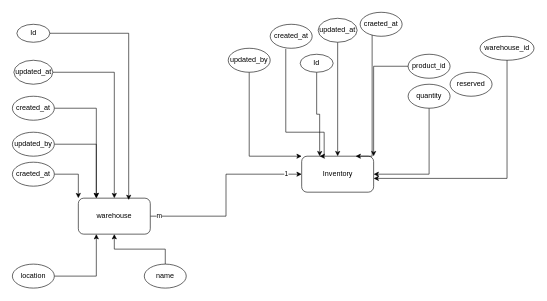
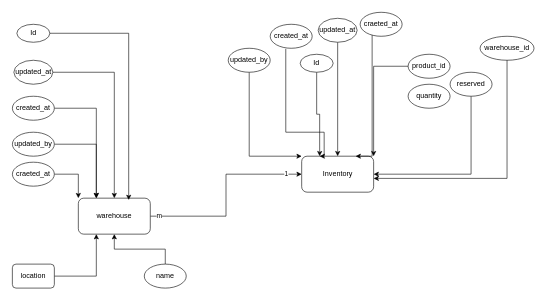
(429, 140) -> none
none -> (471, 155)
(33, 276) -> (33, 276)
